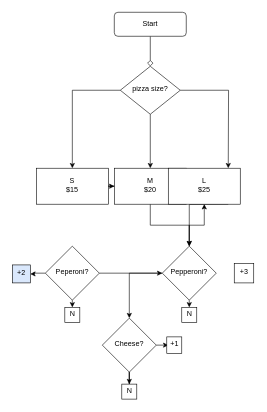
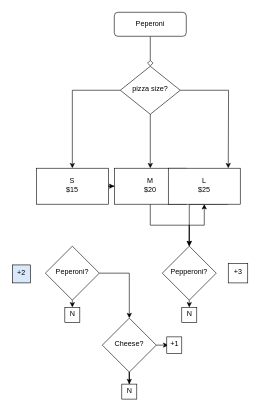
(150, 24) -> (150, 24)
(34, 273) -> none
(127, 273) -> (127, 273)
(161, 273) -> none
(244, 273) -> (238, 273)
